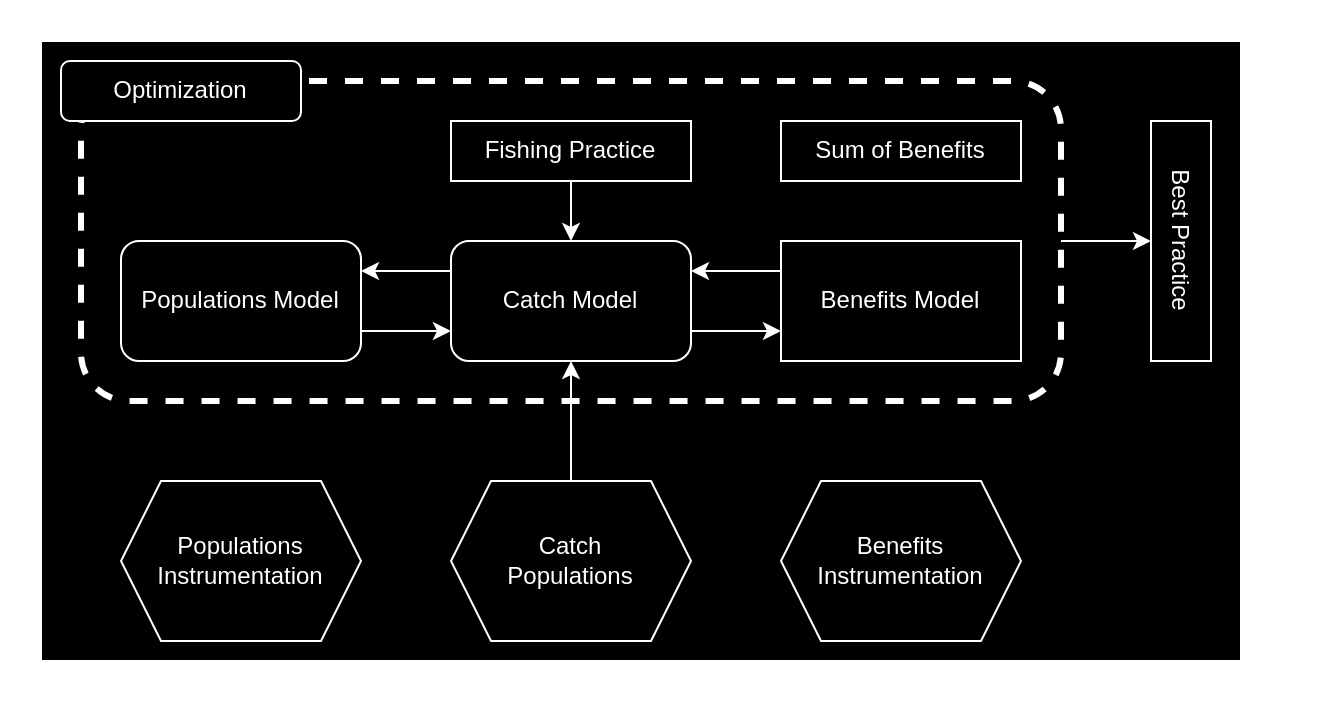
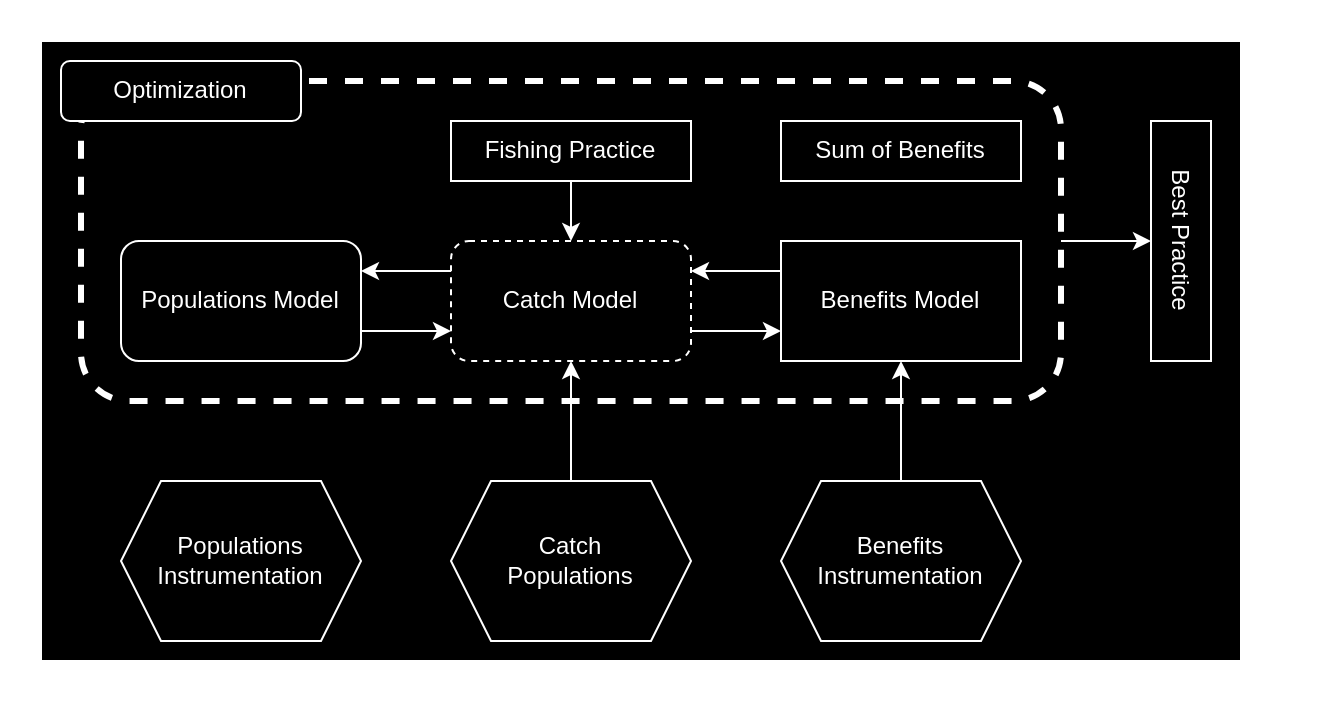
(571, 301) -> (571, 301)
none -> (901, 428)
